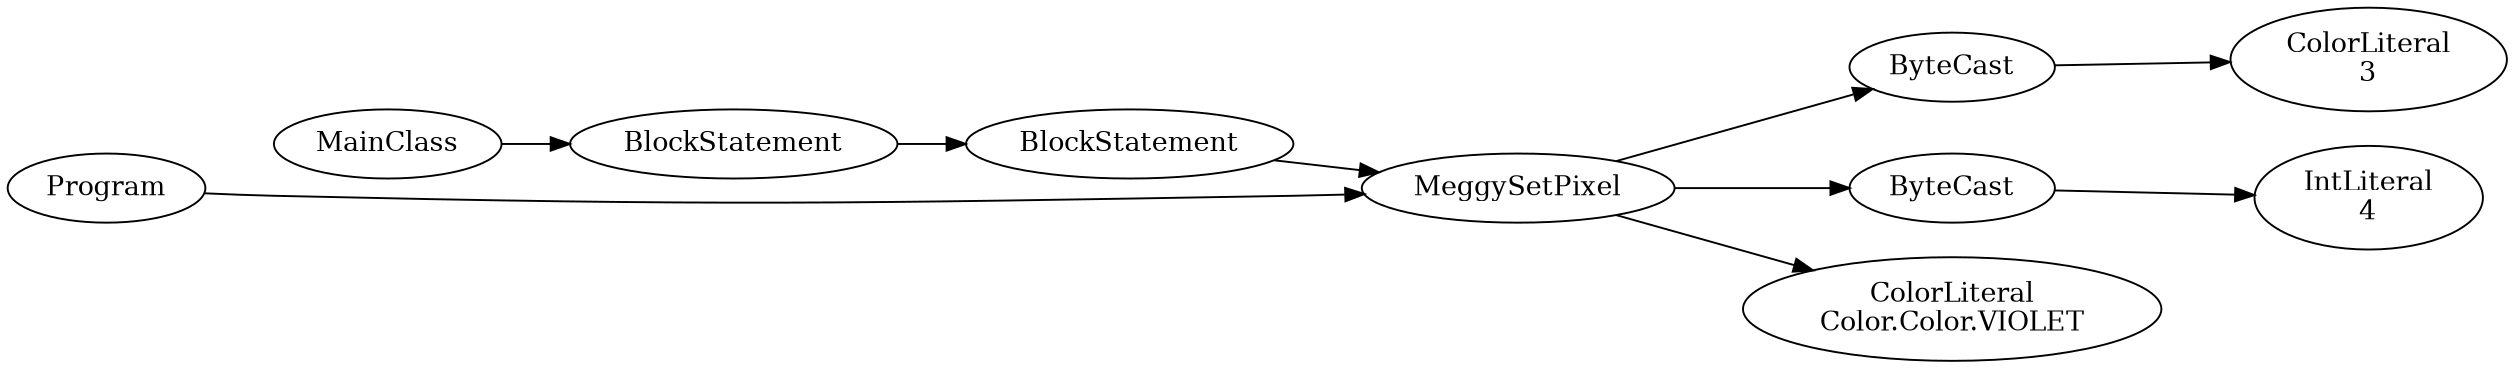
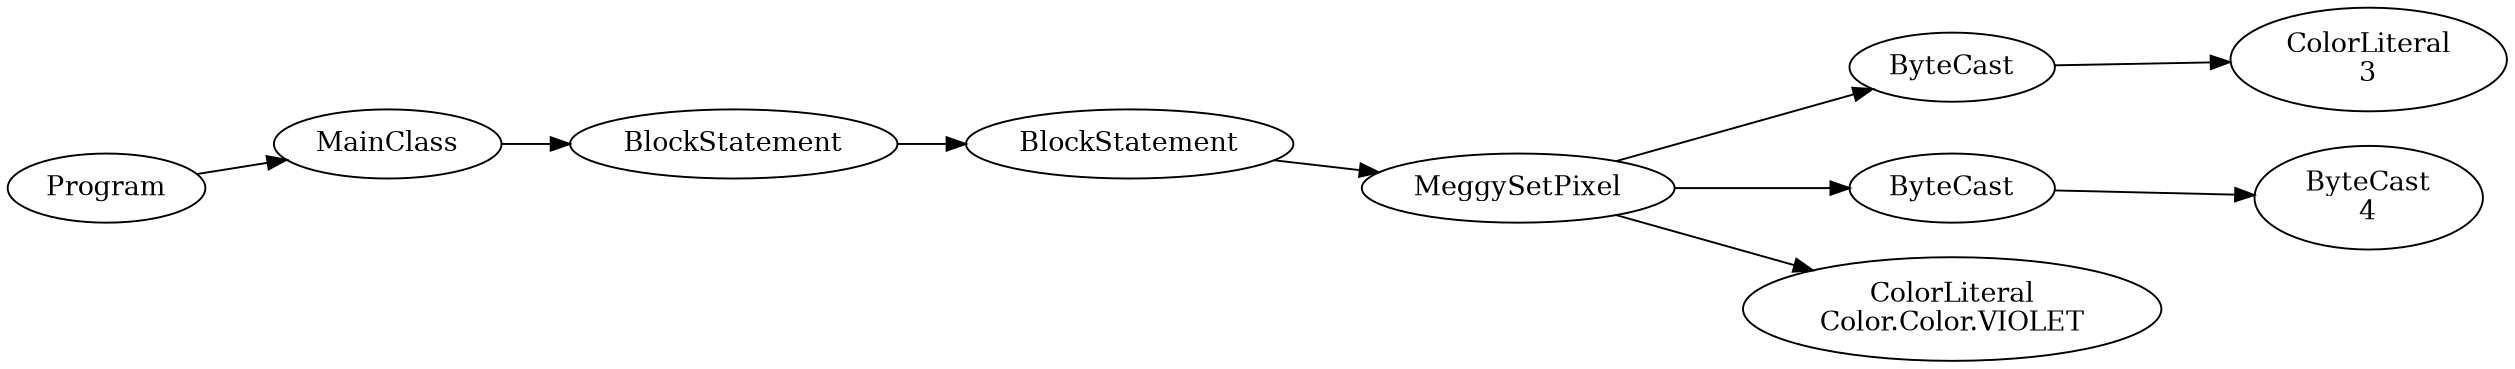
(2369, 198) -> (2369, 198)
(775, 203) -> (232, 168)
